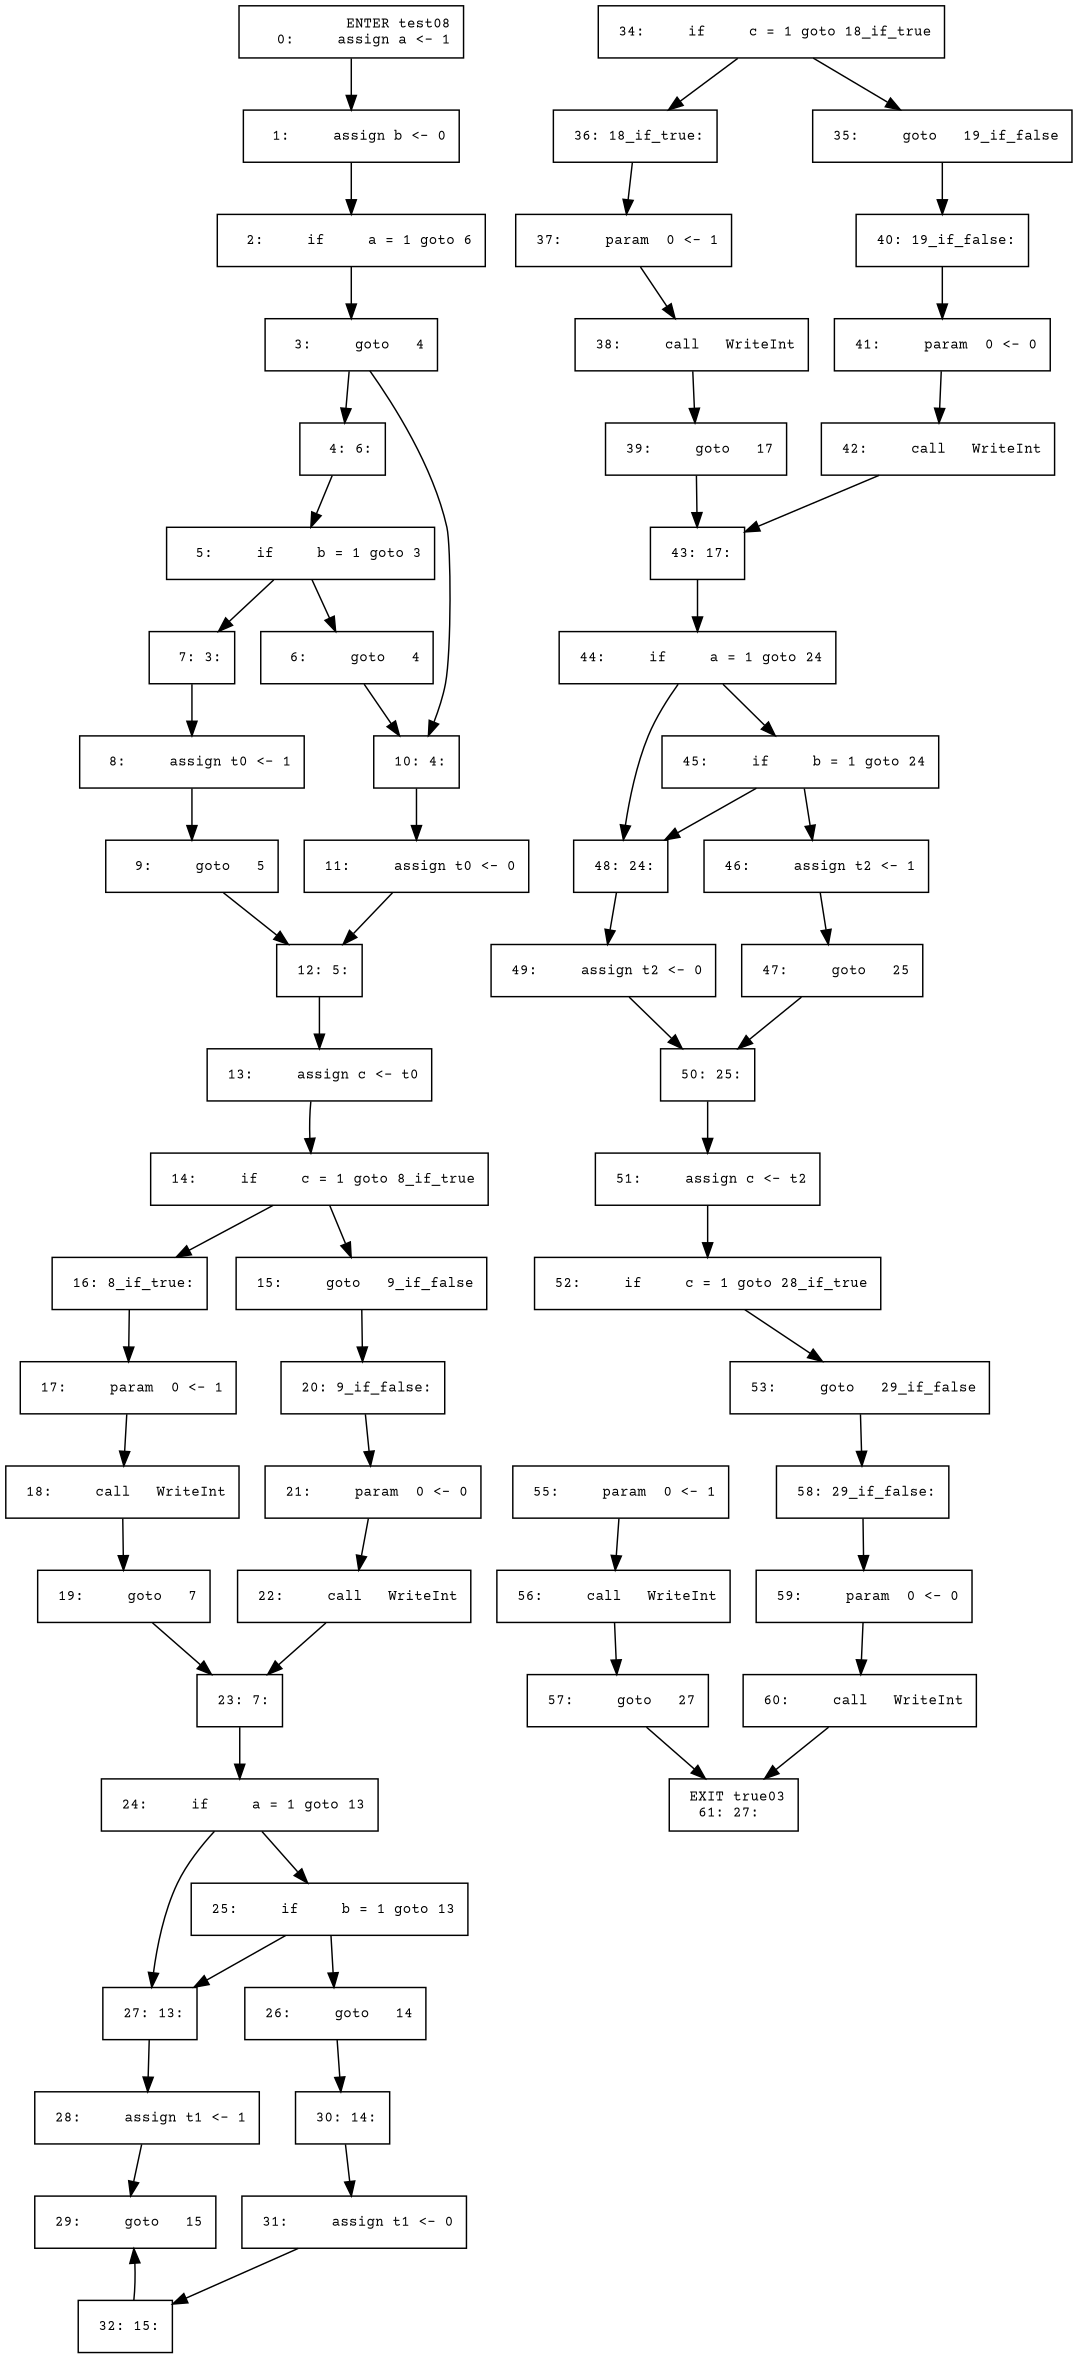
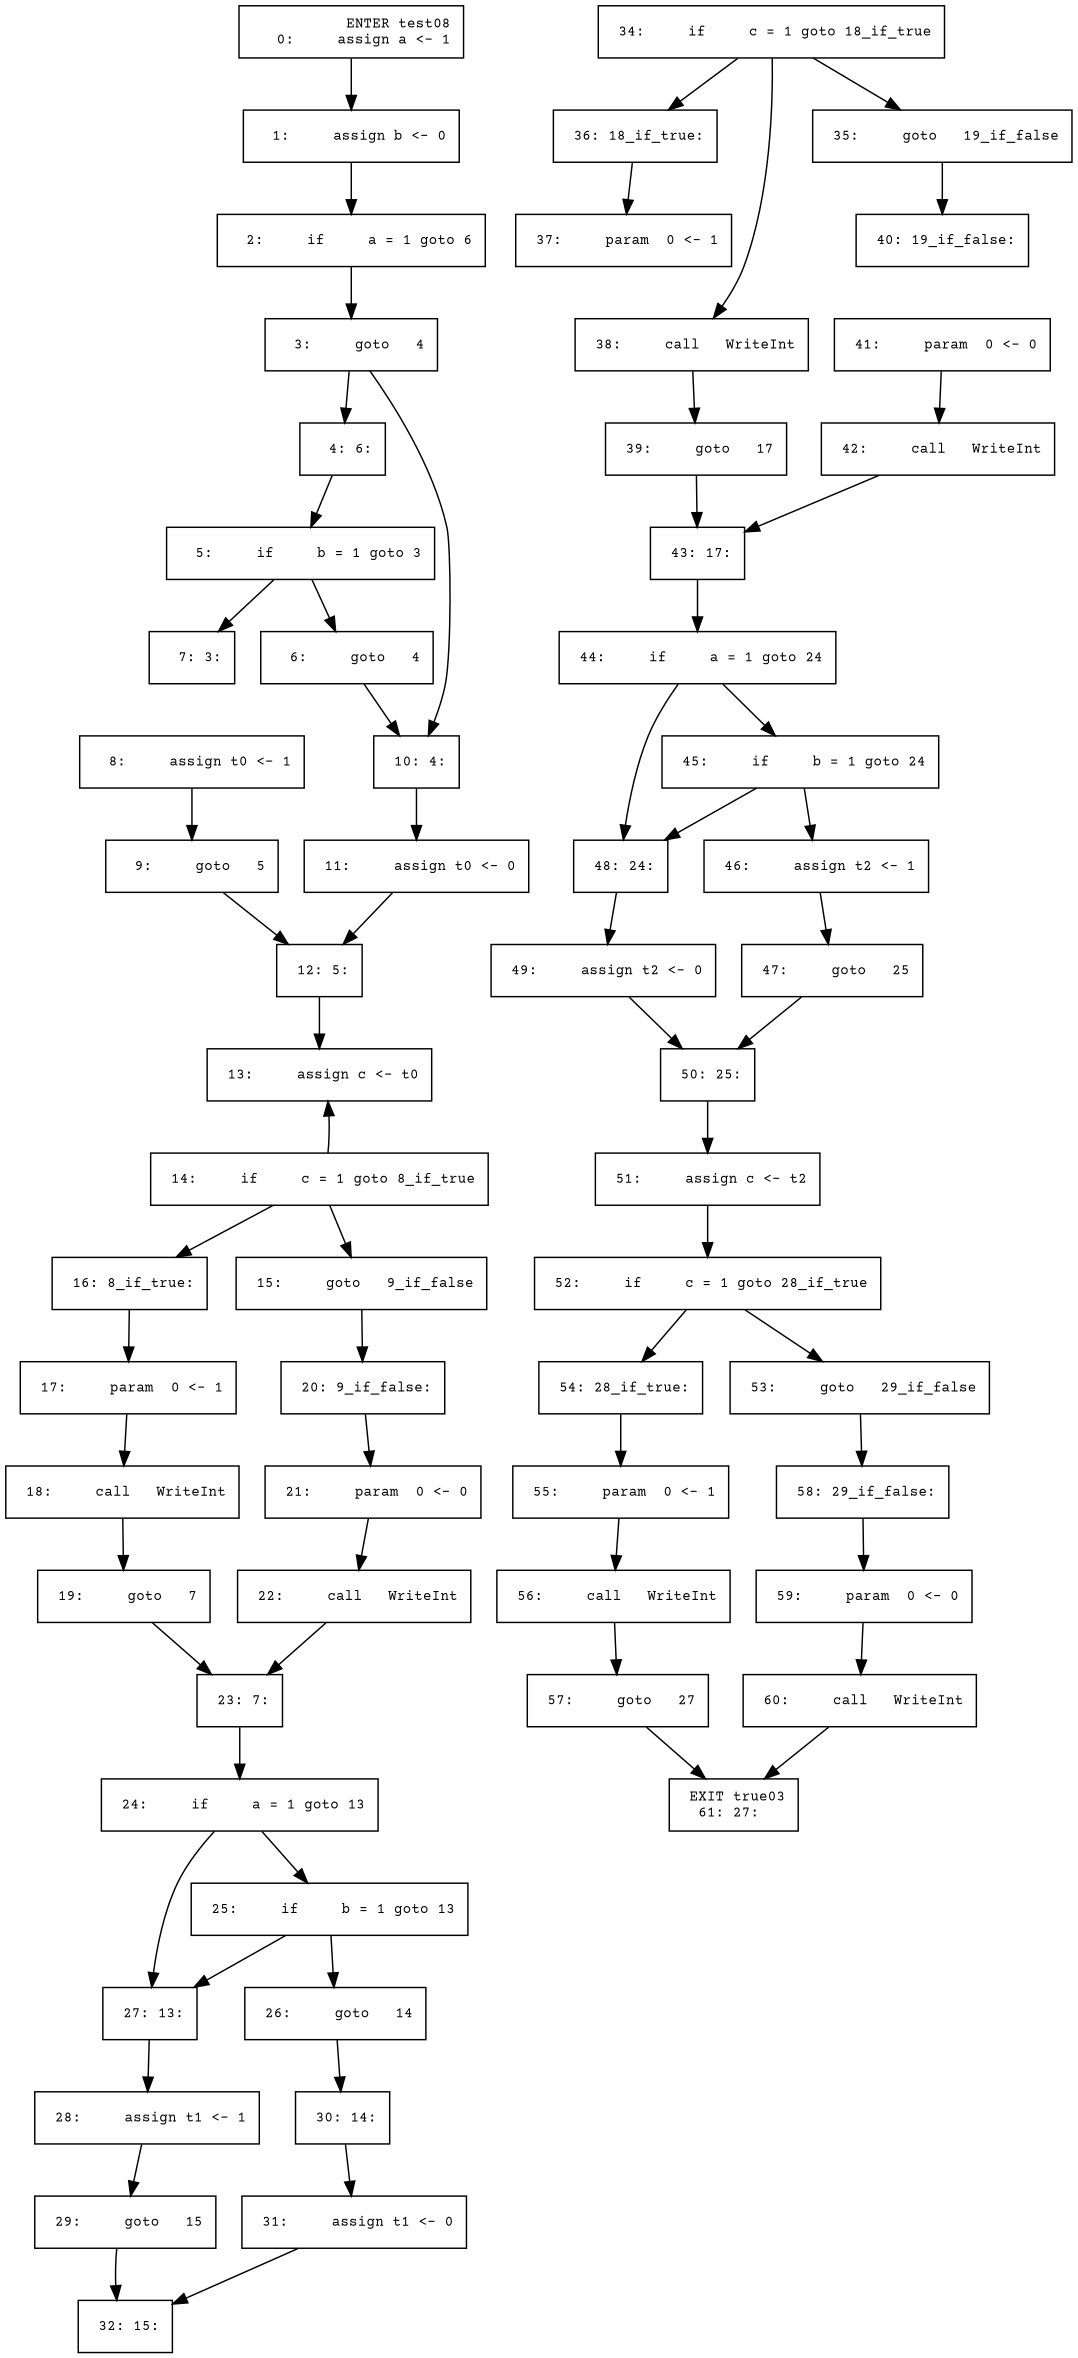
(942, 286) -> none
(654, 287) -> (764, 186)
(192, 703) -> none
(310, 1120) -> (329, 1134)
none -> (621, 1388)
(135, 2282) -> (116, 2267)
